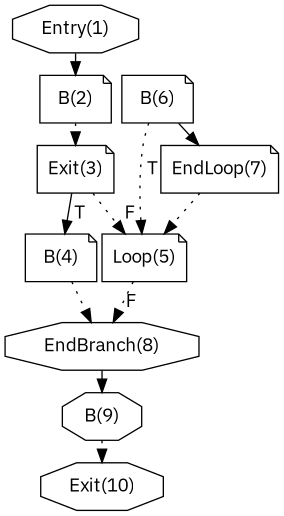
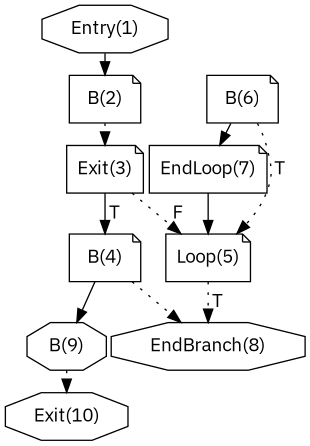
(187, 208) -> (208, 207)
(131, 302) -> (216, 302)
(102, 375) -> (89, 296)
